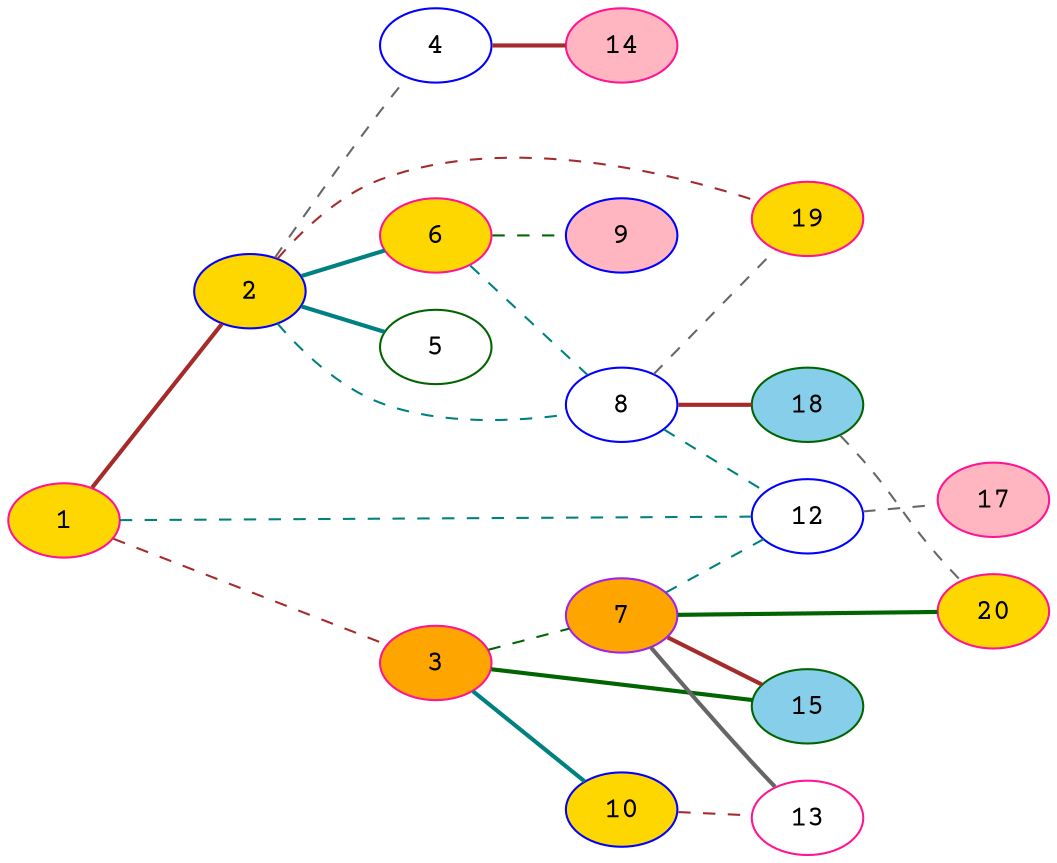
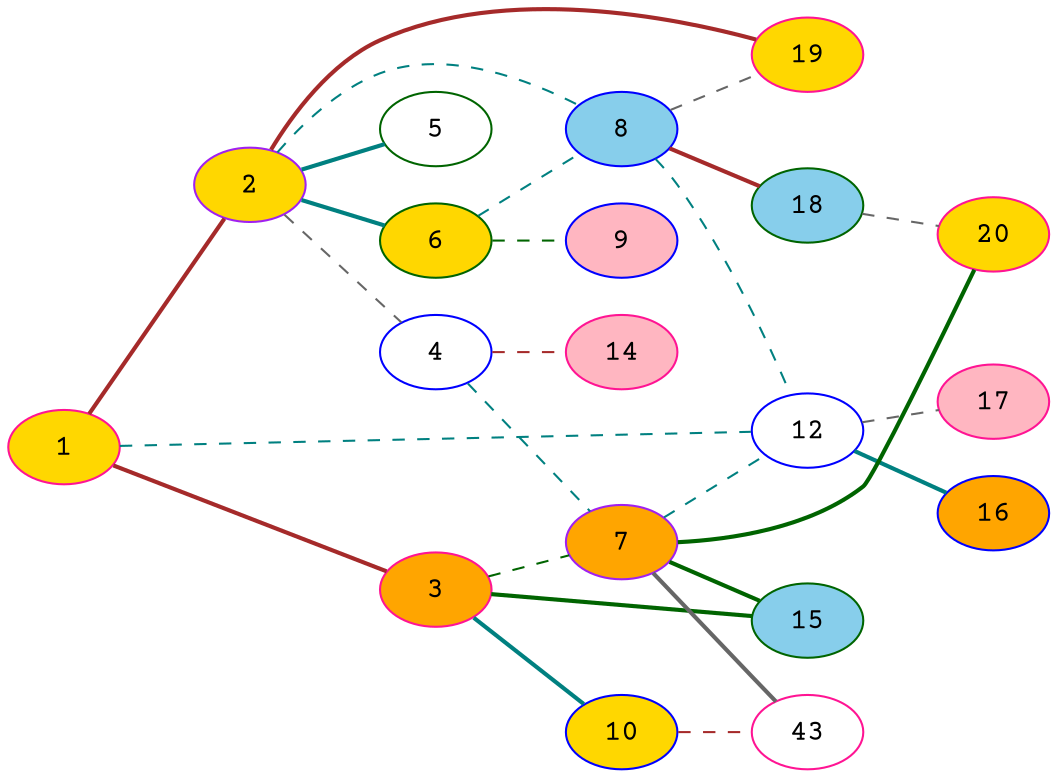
(529, 45) -> (529, 352)
(505, 158) -> (489, 12)
(436, 235) -> (436, 241)
(250, 291) -> (250, 185)
(622, 405) -> (622, 129)
none -> (532, 451)
none -> (993, 513)
(250, 592) -> (250, 518)
(715, 661) -> (715, 581)
(808, 818) -> (808, 732)
